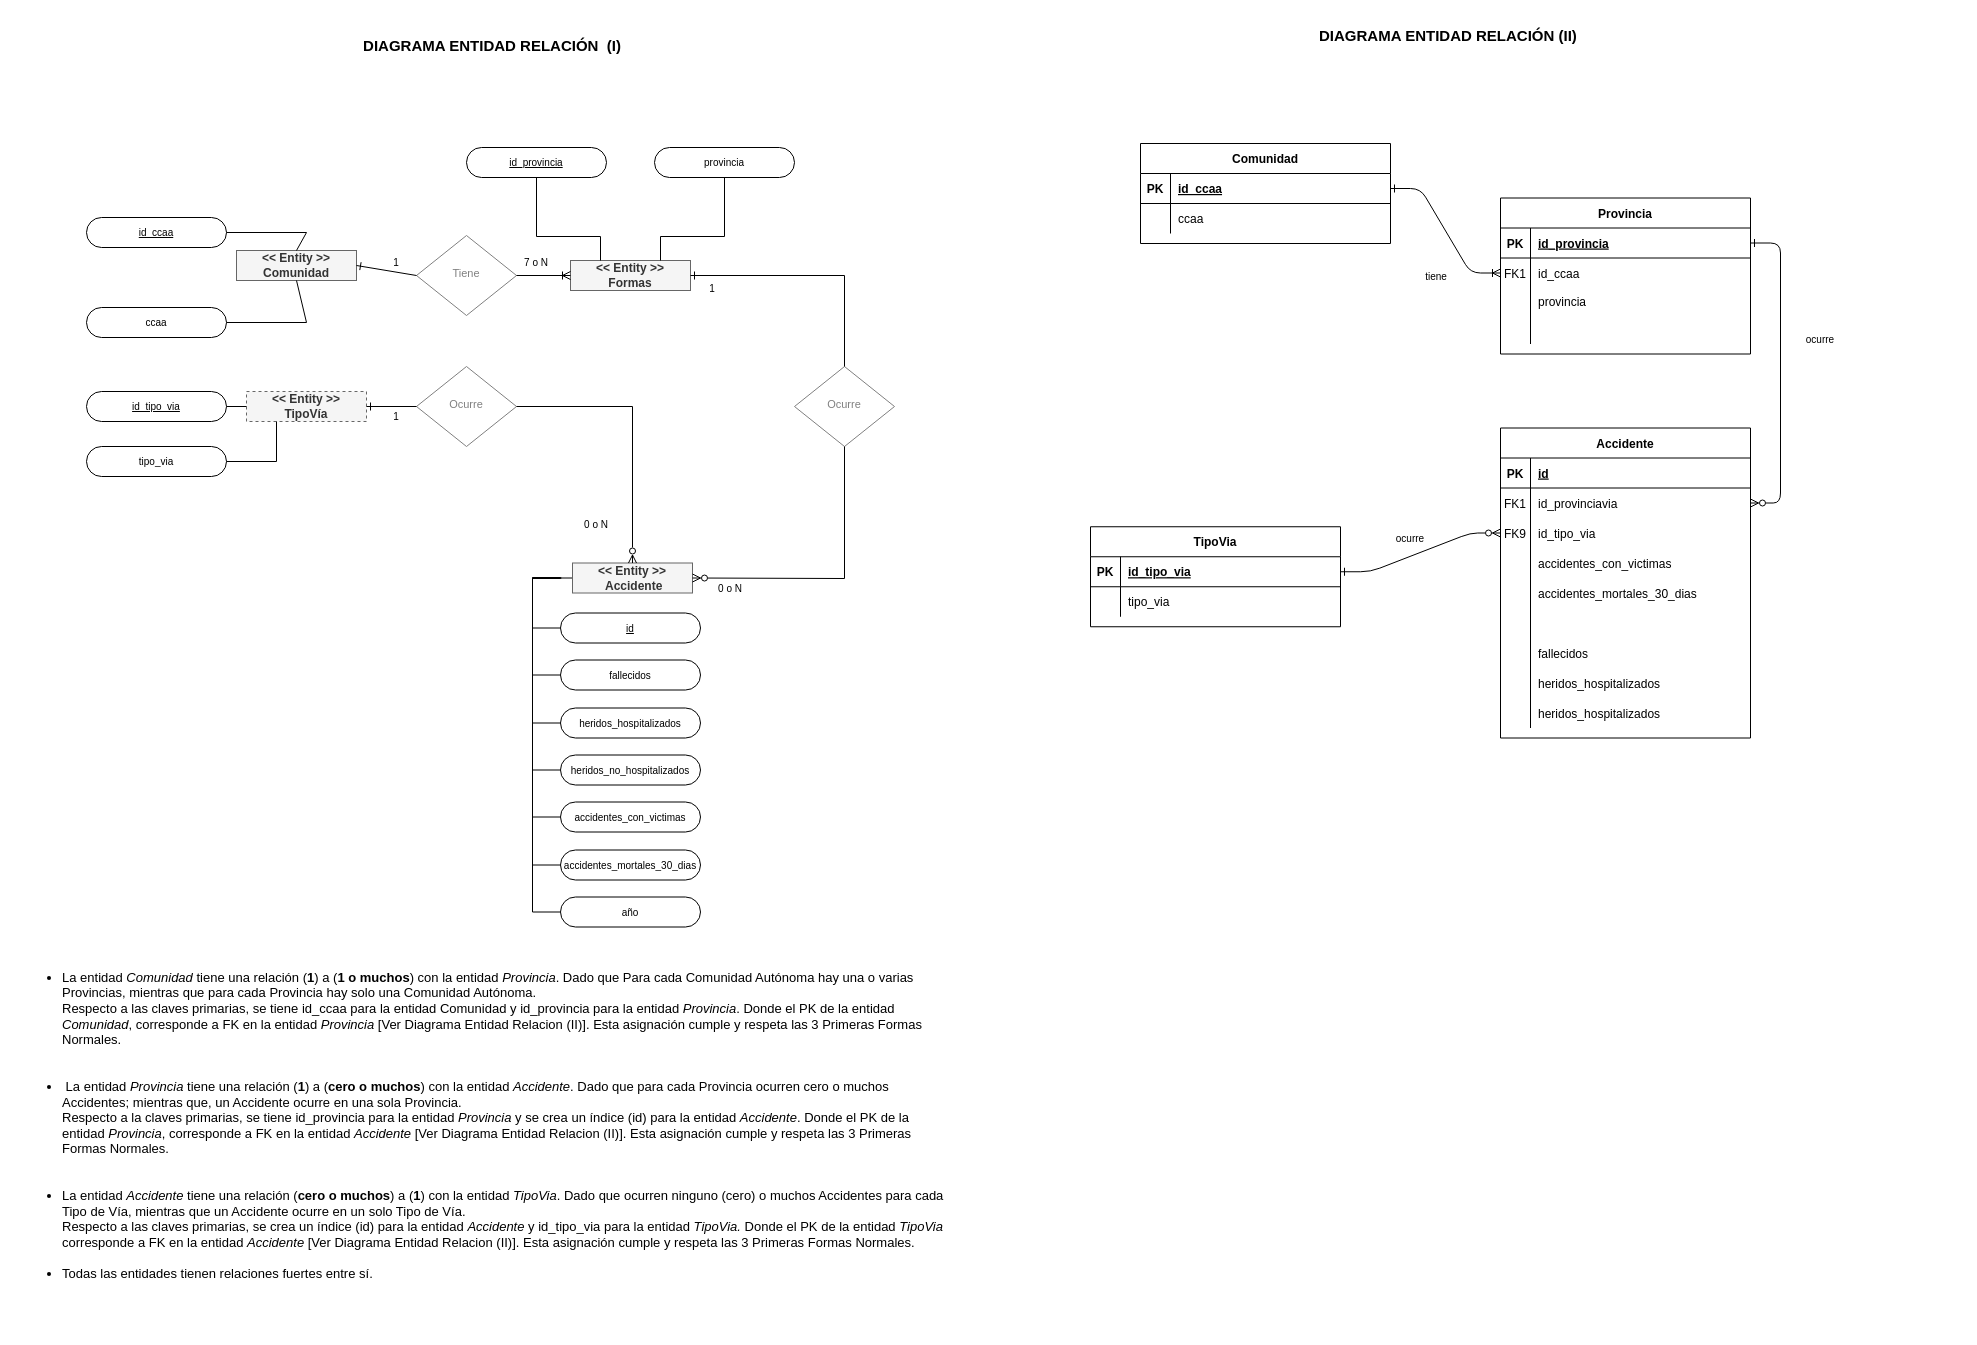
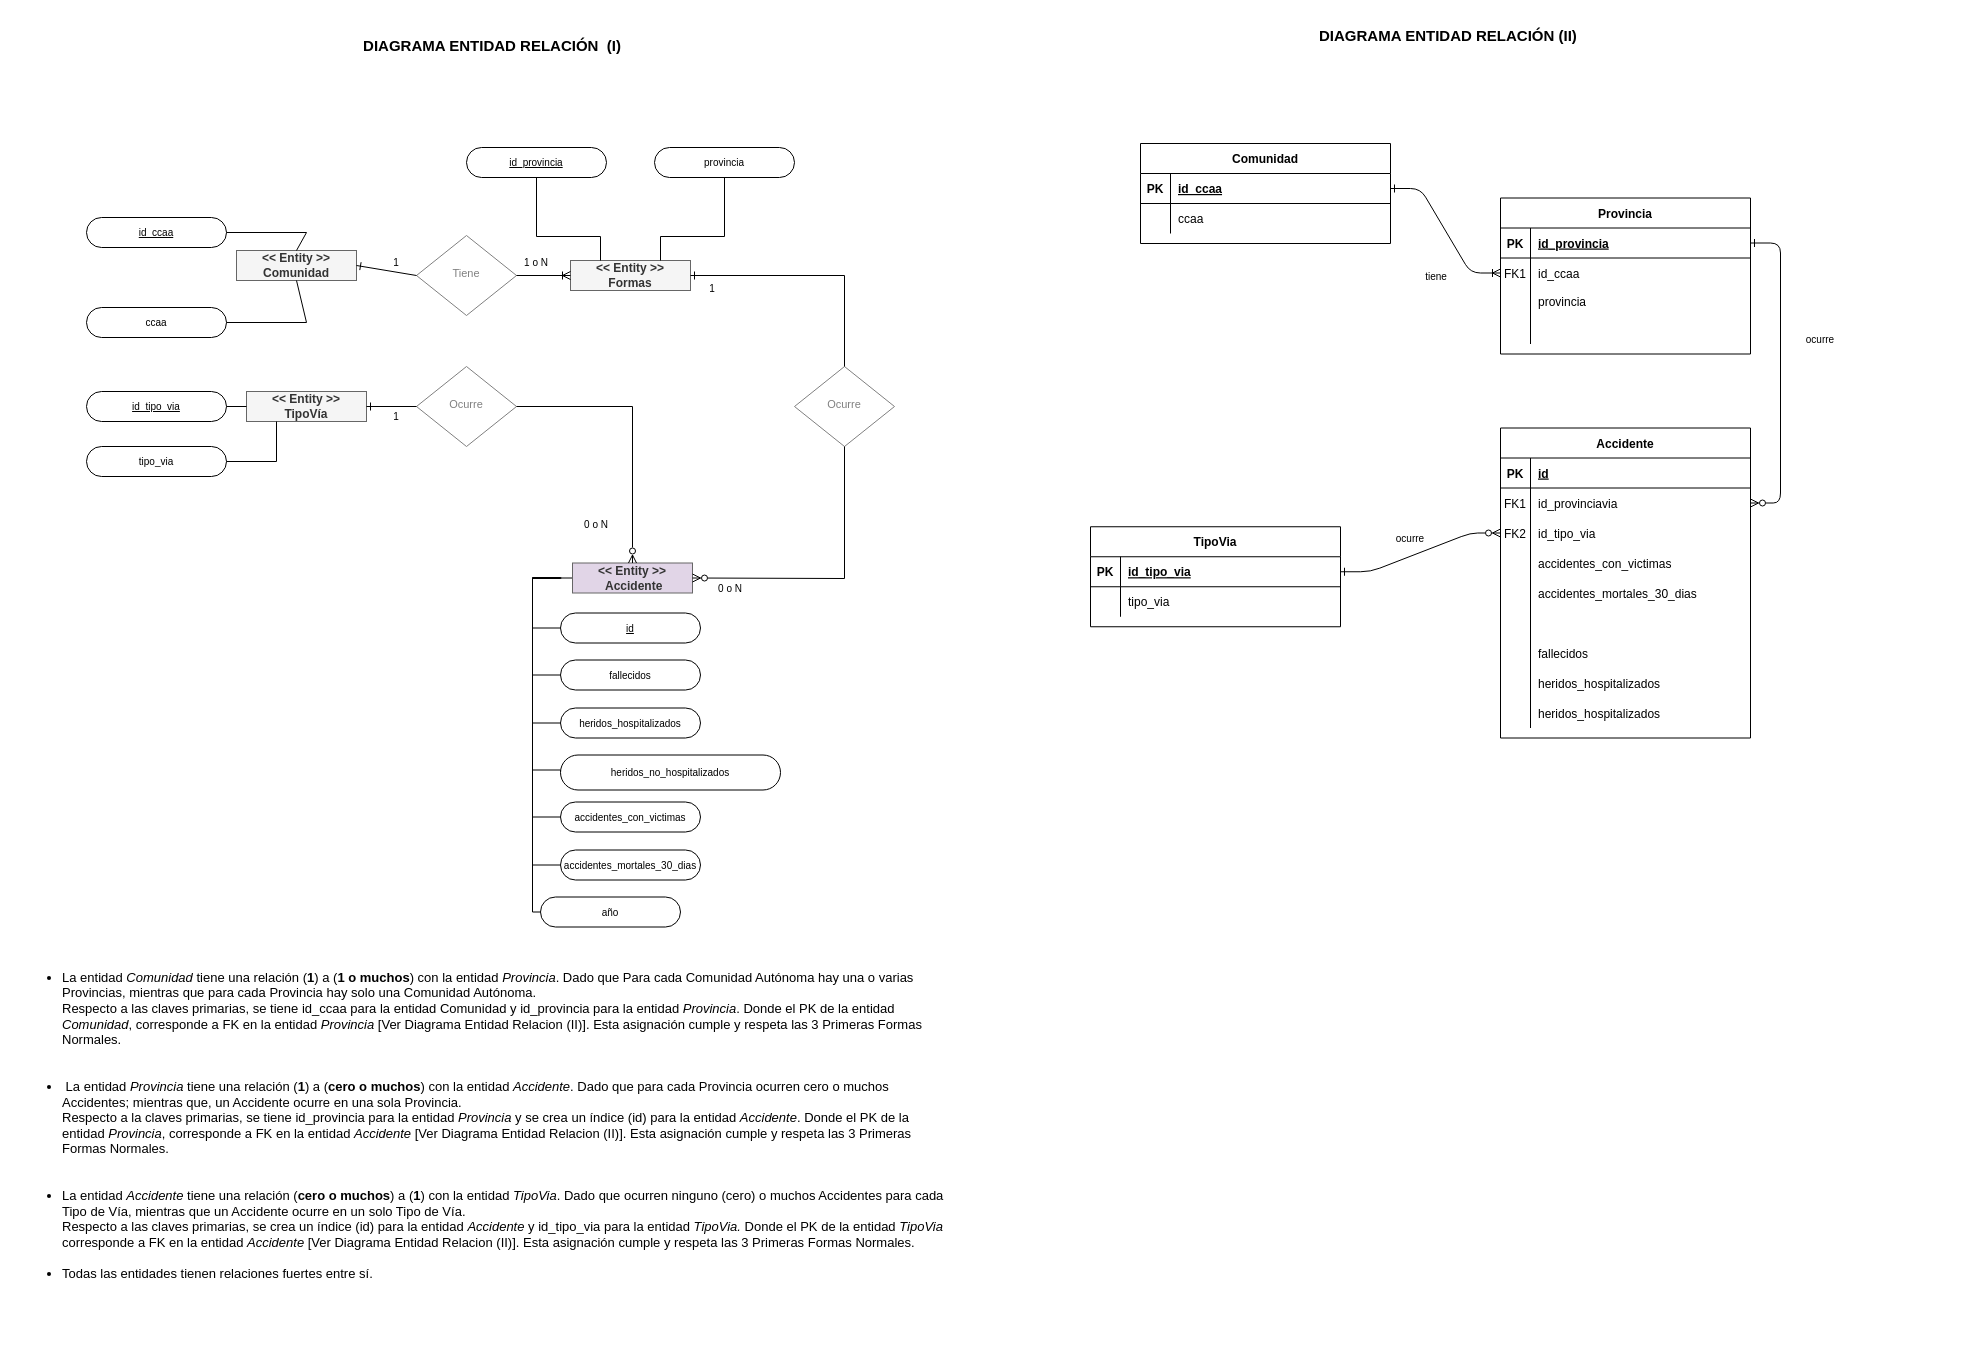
(537, 263) -> (537, 263)
(307, 407) -> (307, 407)
(1515, 534) -> (1515, 534)
(633, 578) -> (633, 578)
(631, 770) -> (671, 773)
(631, 912) -> (611, 912)
